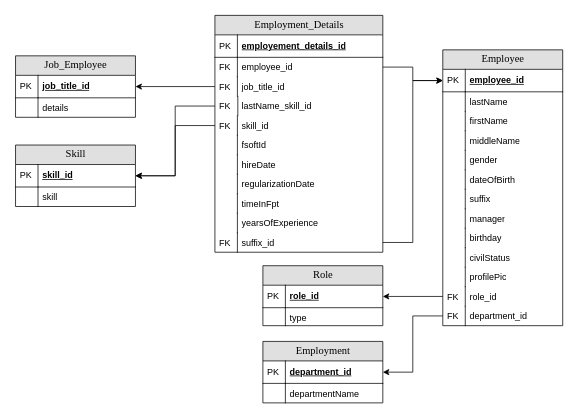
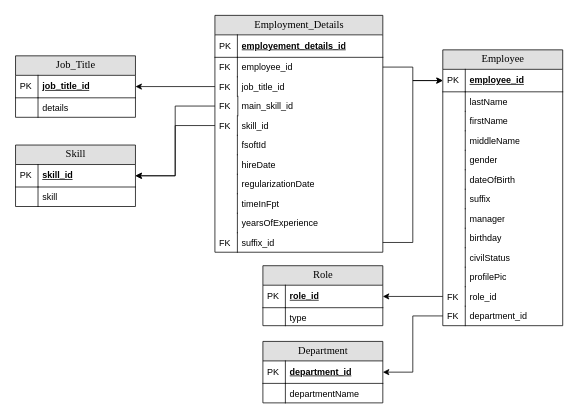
(76, 66) -> (76, 66)
(279, 107) -> (269, 107)
(323, 351) -> (323, 351)
